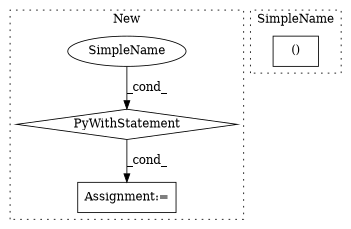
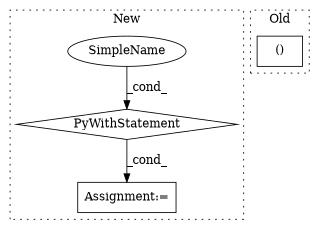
(296, 20) -> (280, 20)
